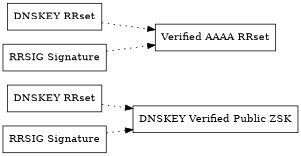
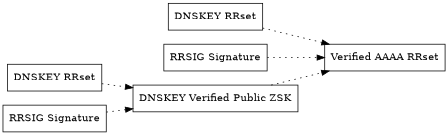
none -> (296, 79)
